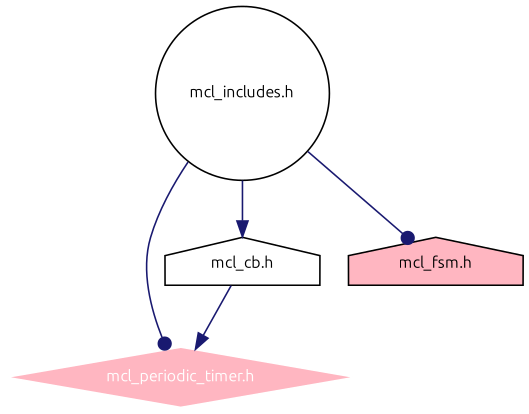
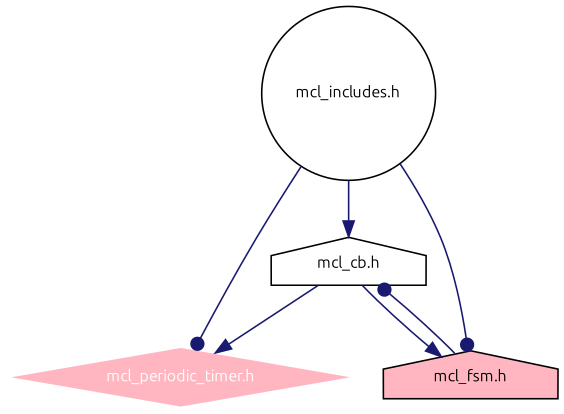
none -> (395, 317)
none -> (423, 323)
